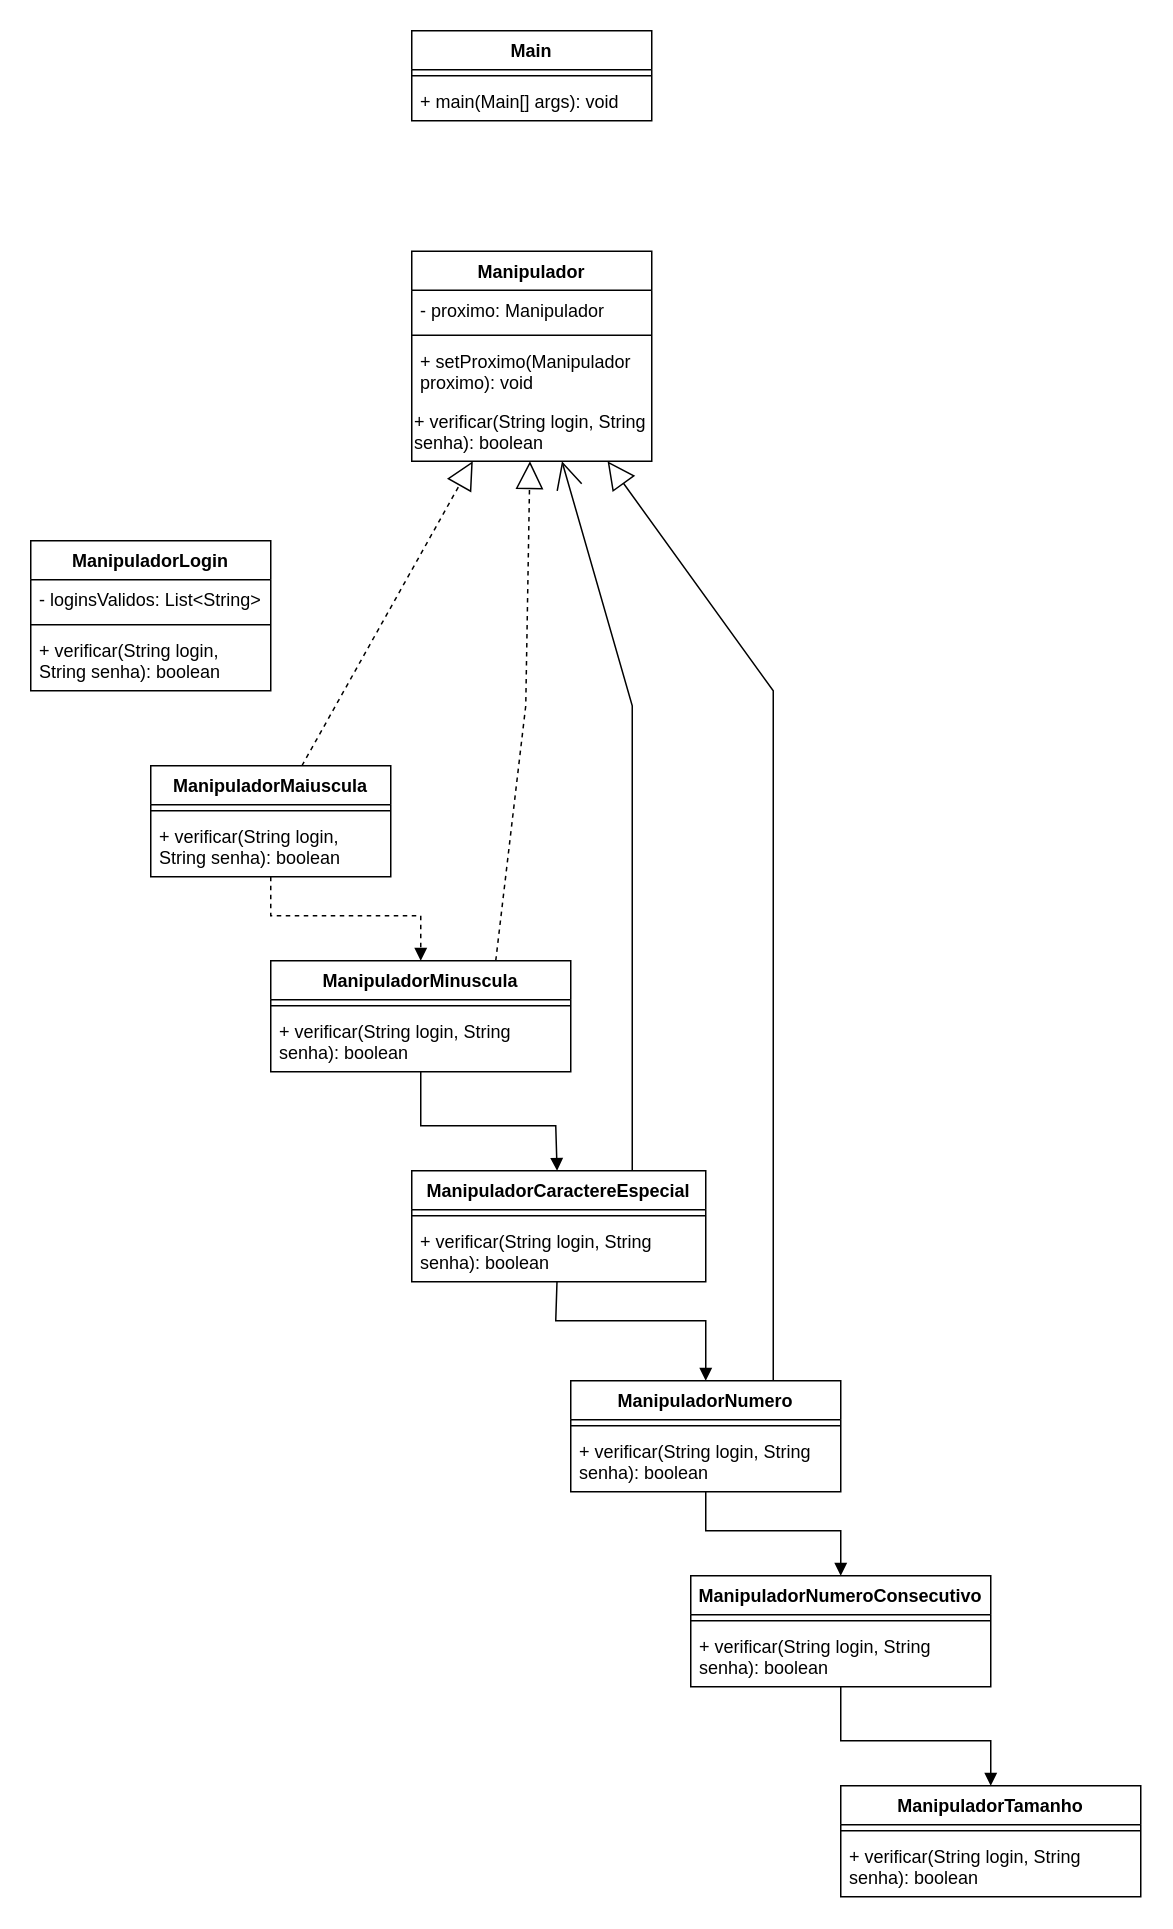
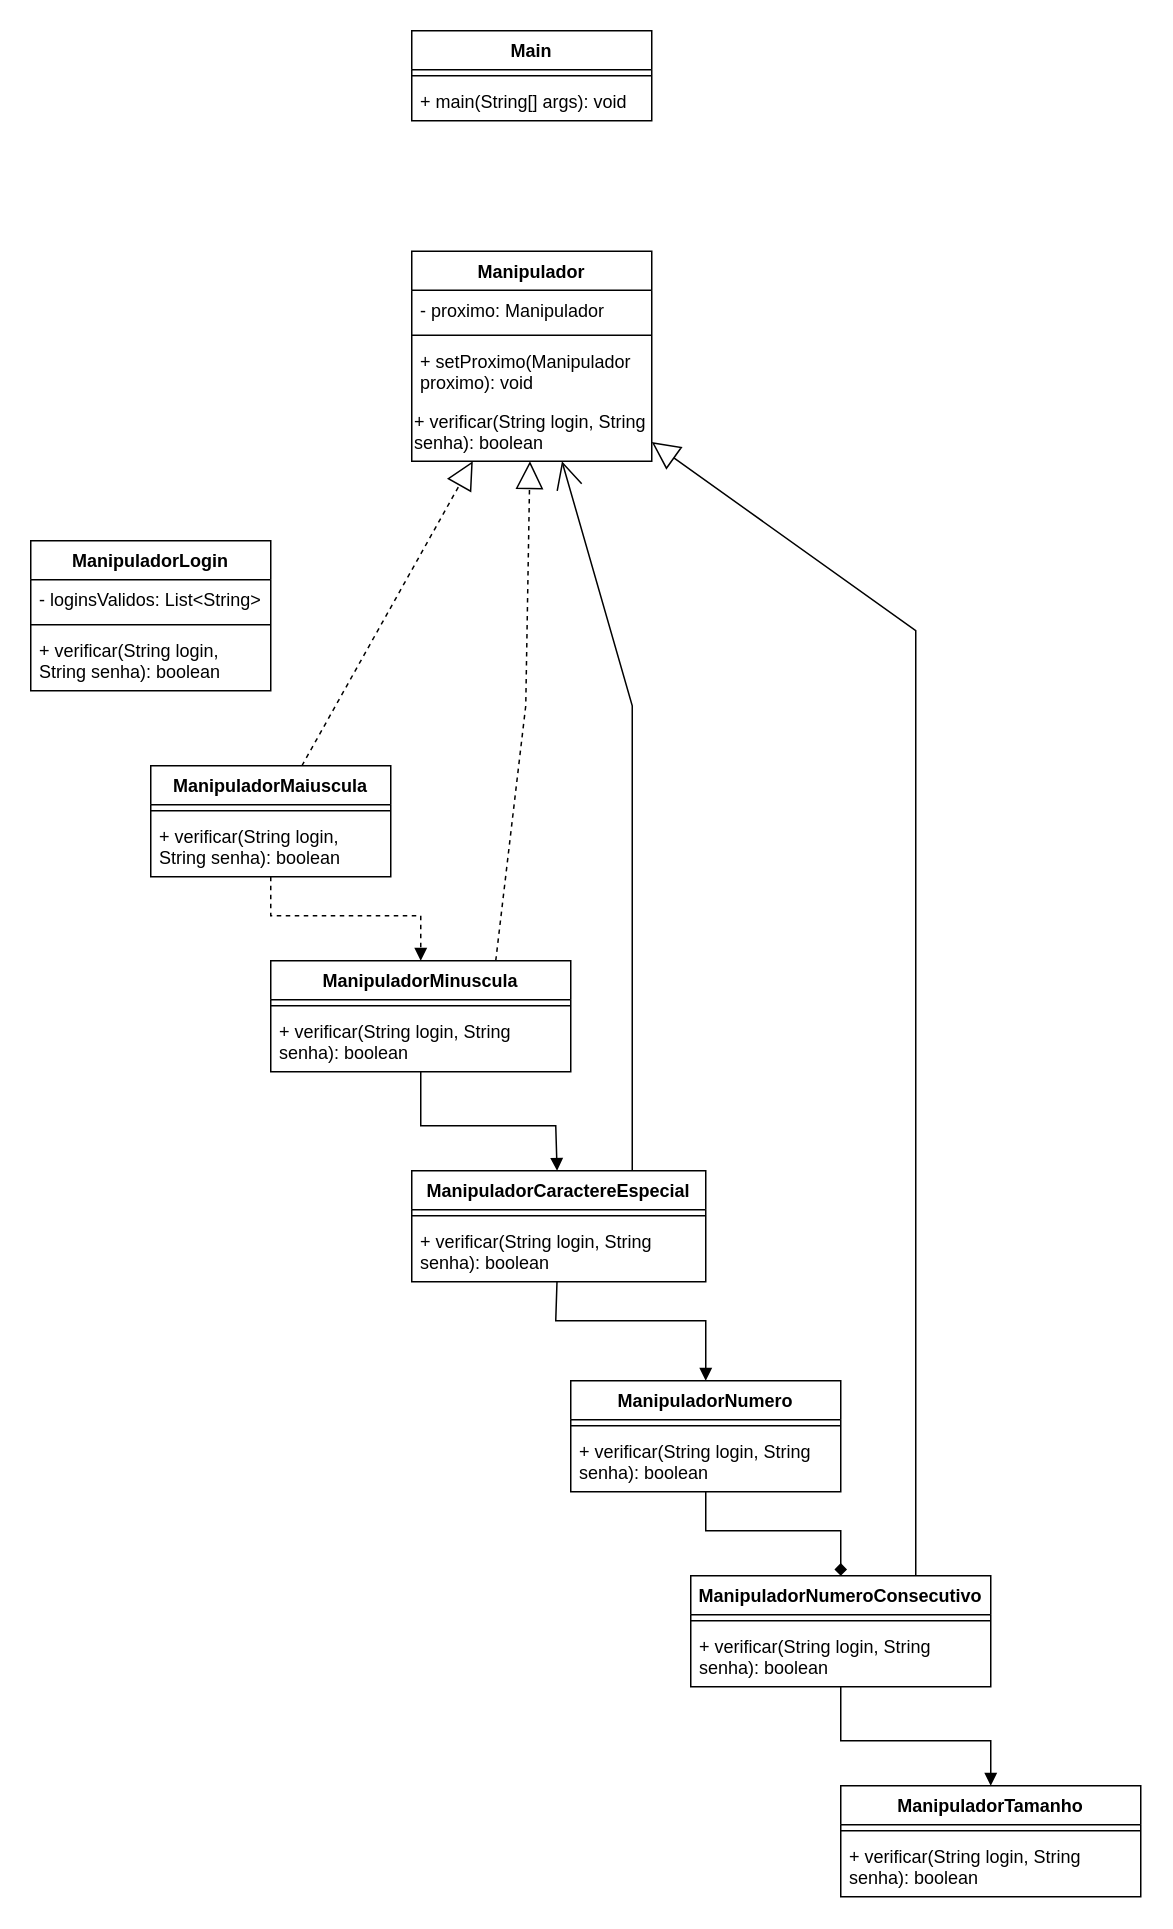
(530, 103) -> (533, 114)
(773, 909) -> none
none -> (916, 955)
(841, 1563) -> (841, 1562)
